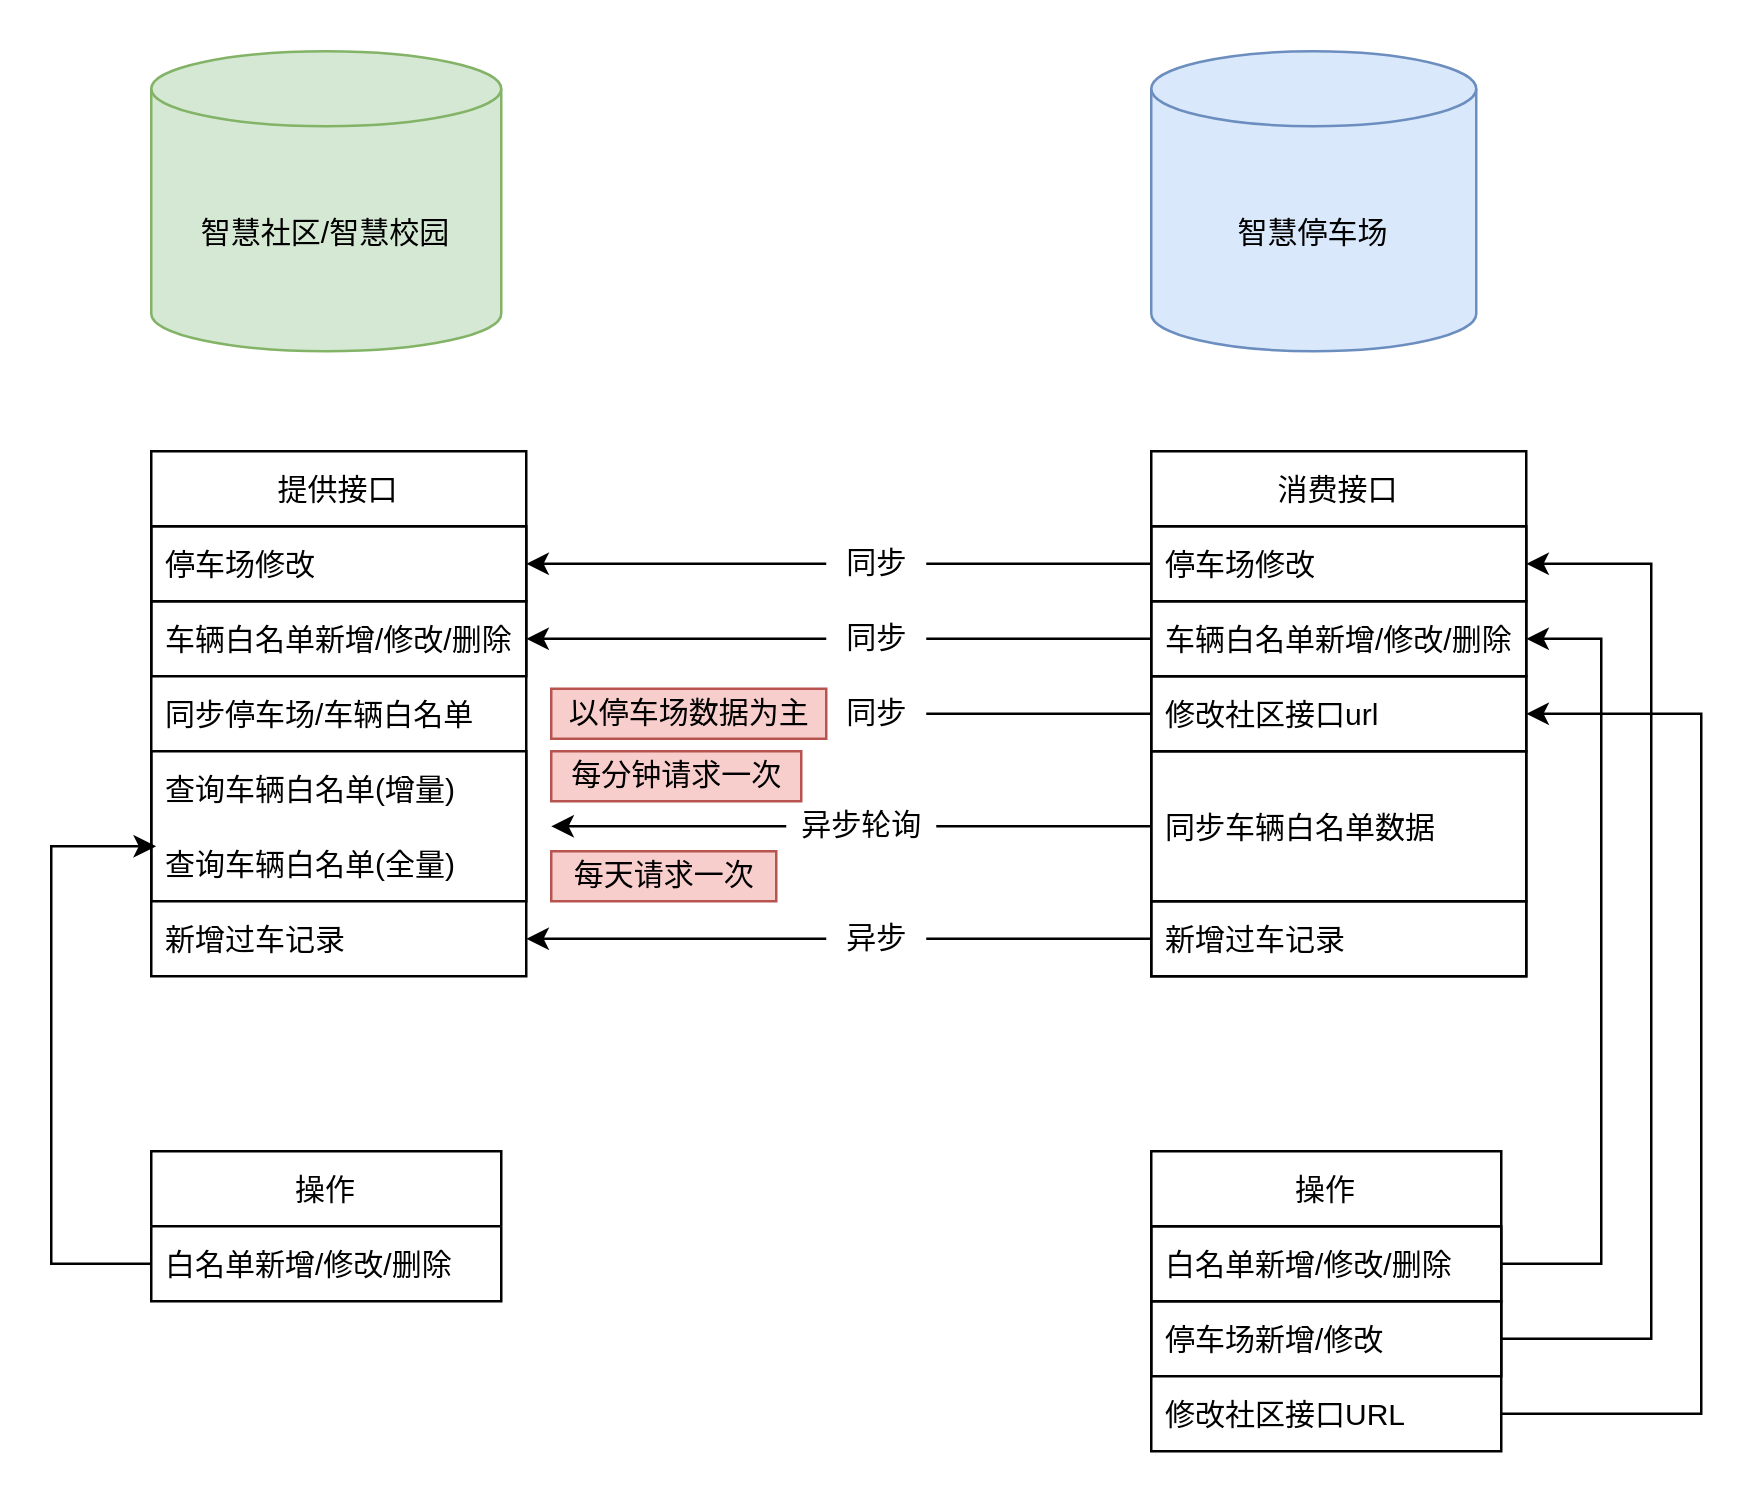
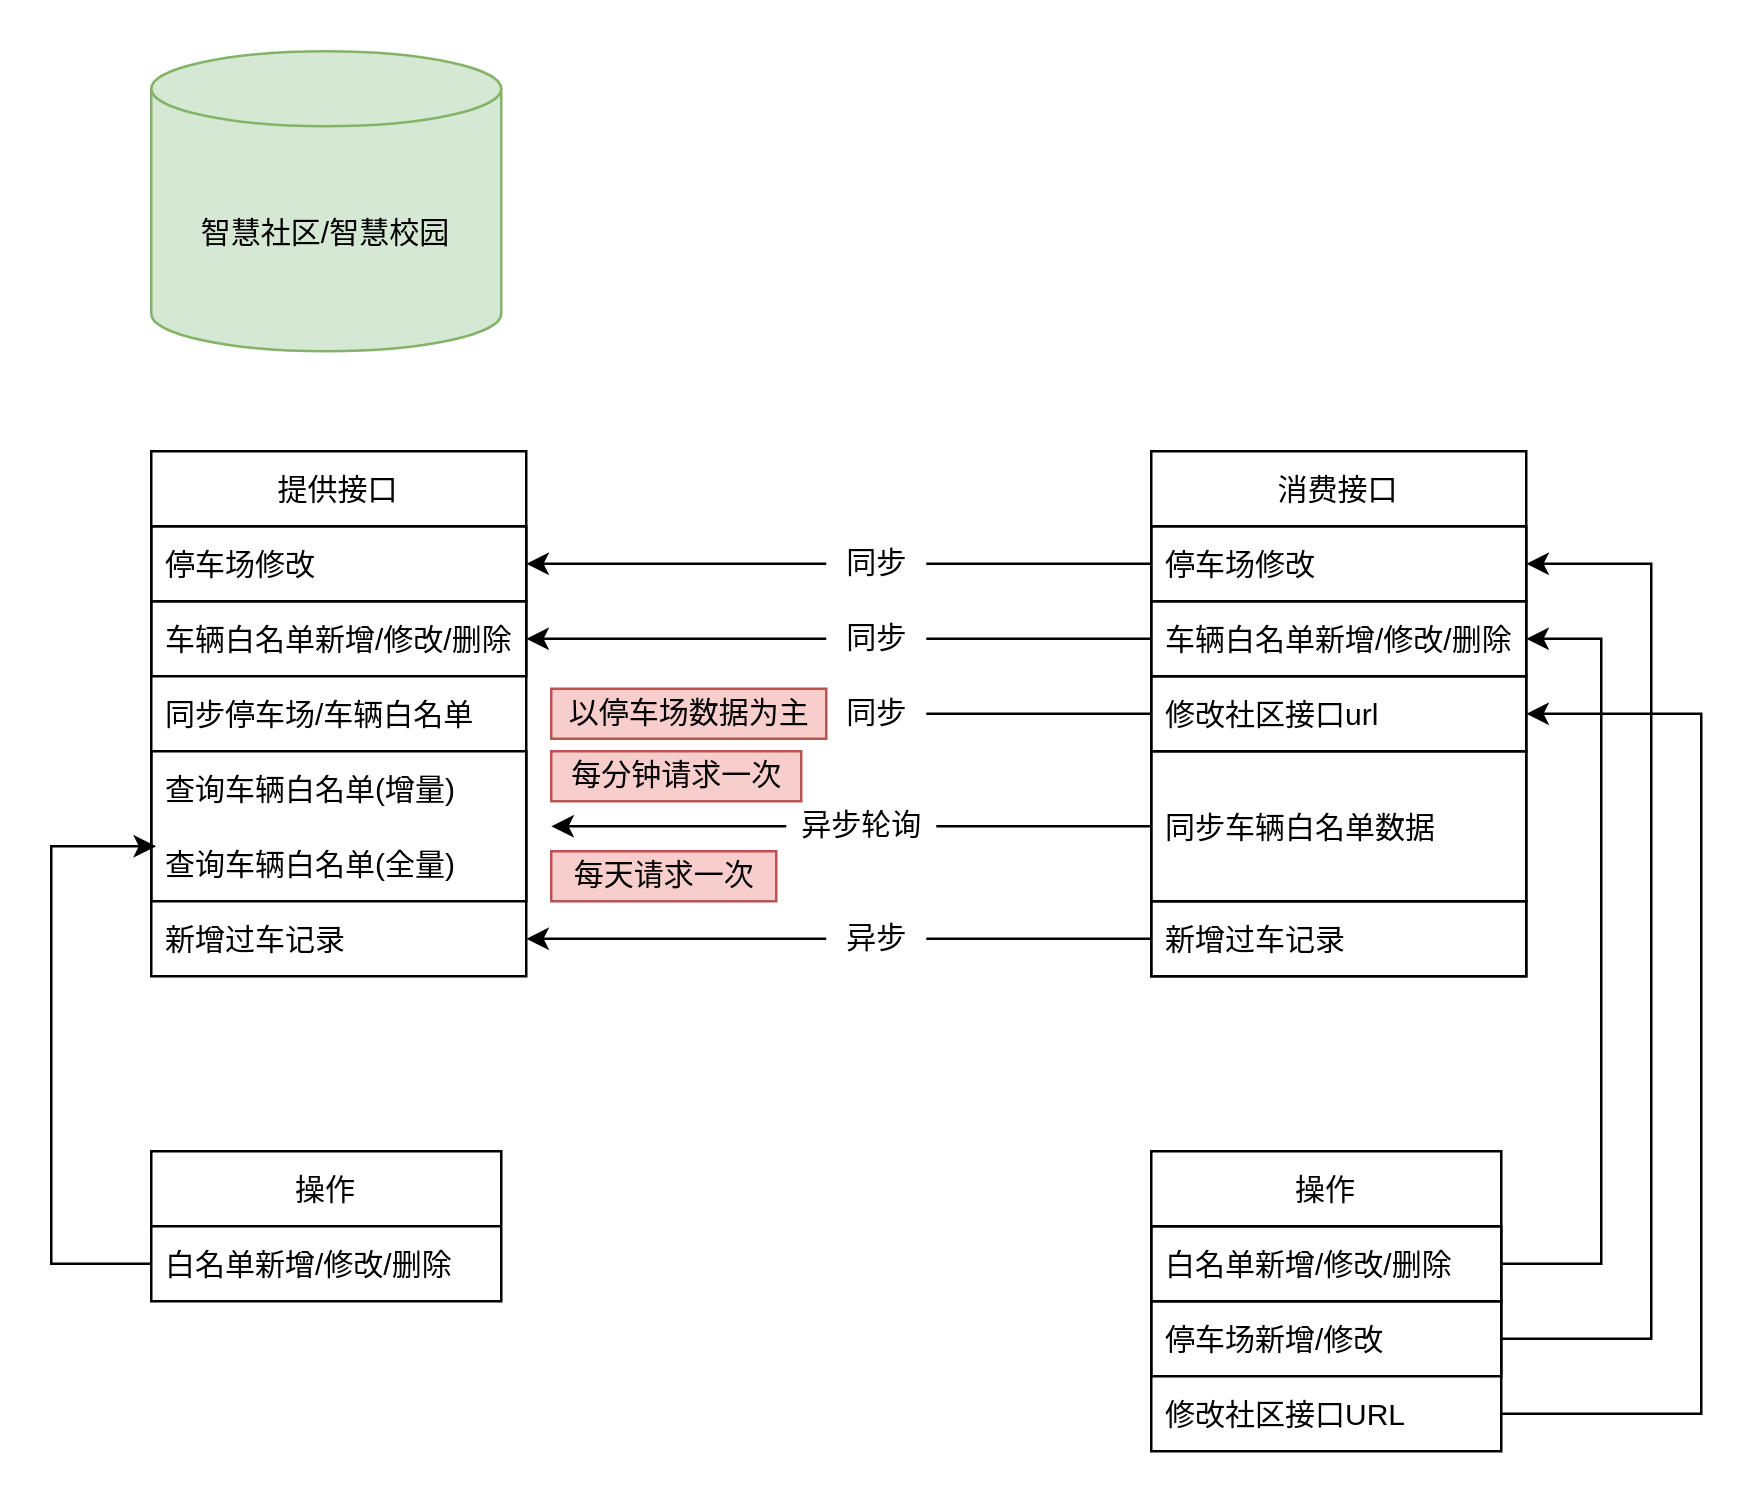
(1314, 201) -> none
